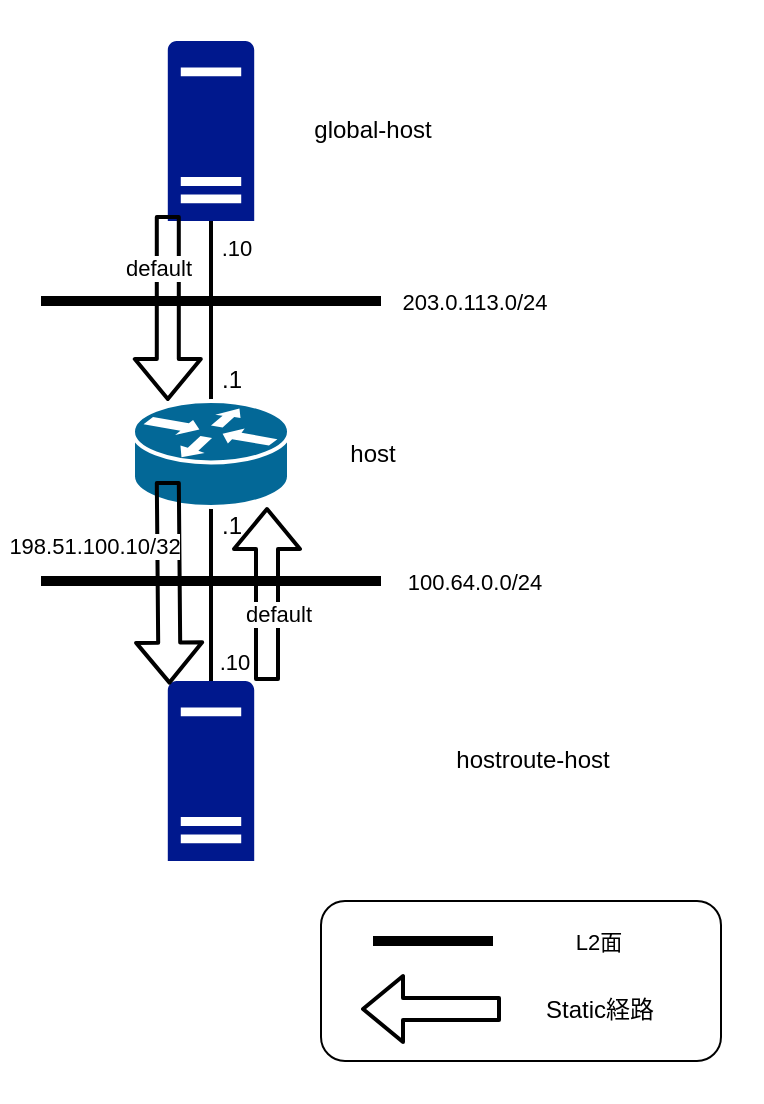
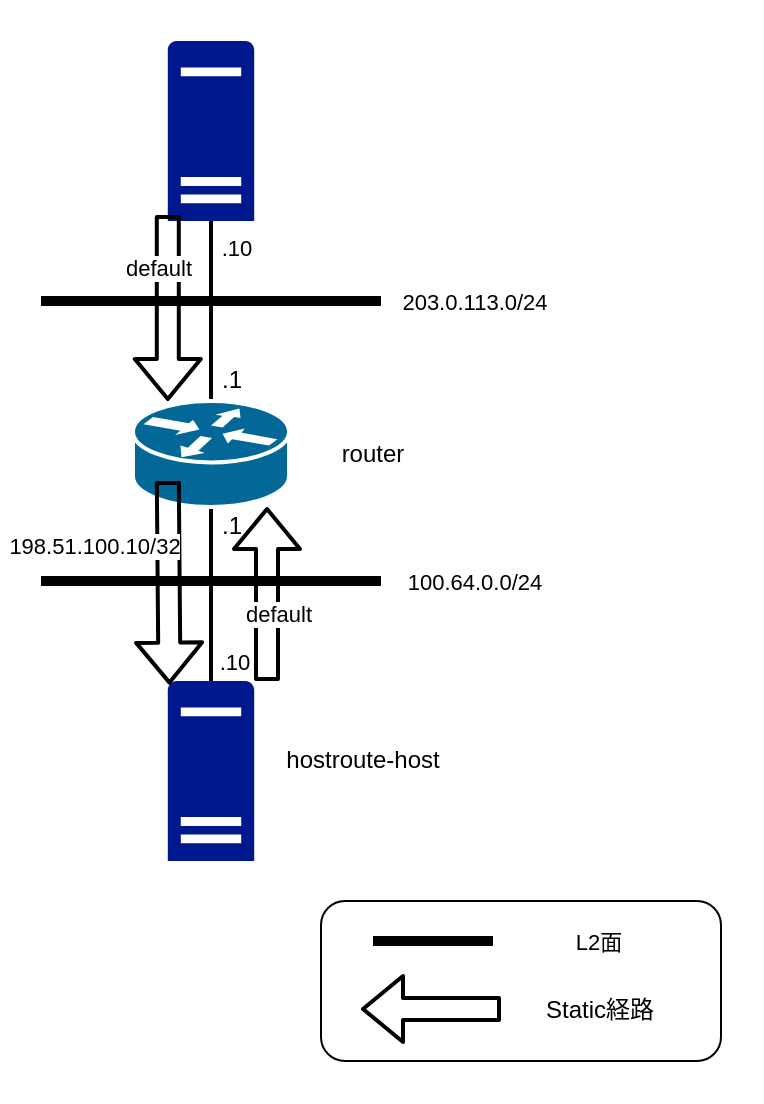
(374, 131) -> none
(374, 455) -> (374, 455)
(534, 761) -> (364, 761)
